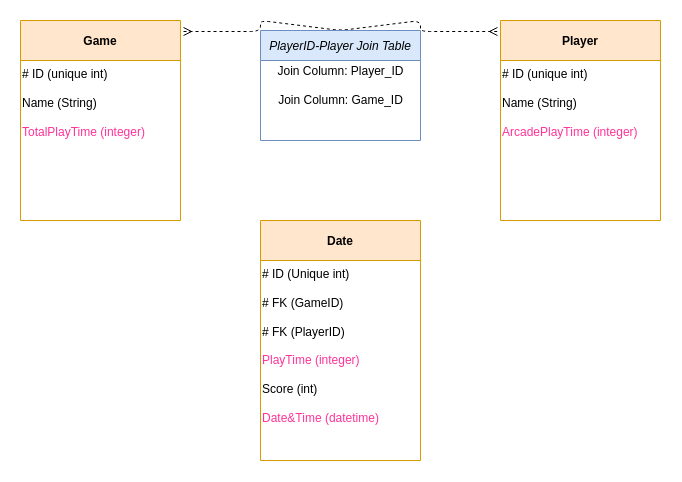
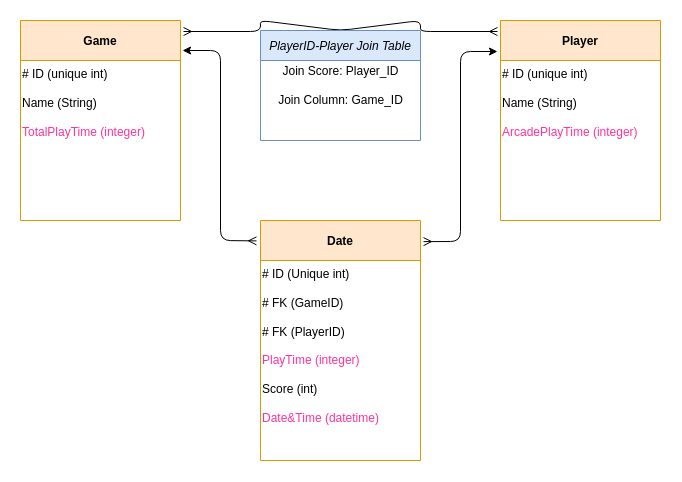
(339, 30) -> (339, 30)
(341, 86) -> (341, 86)
none -> (221, 148)
none -> (461, 150)
